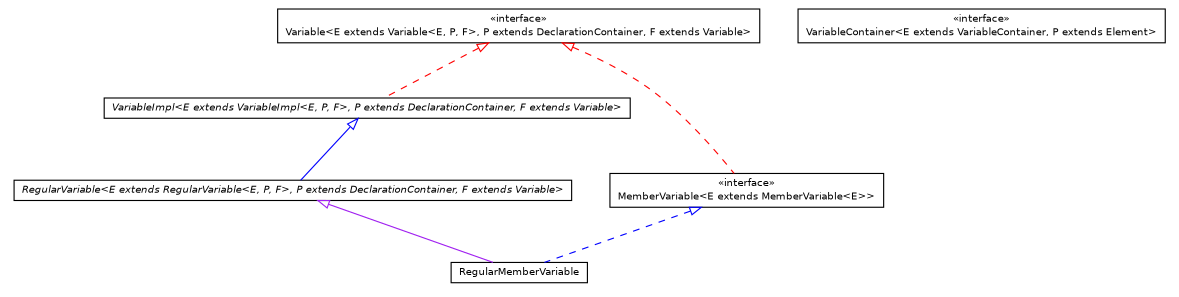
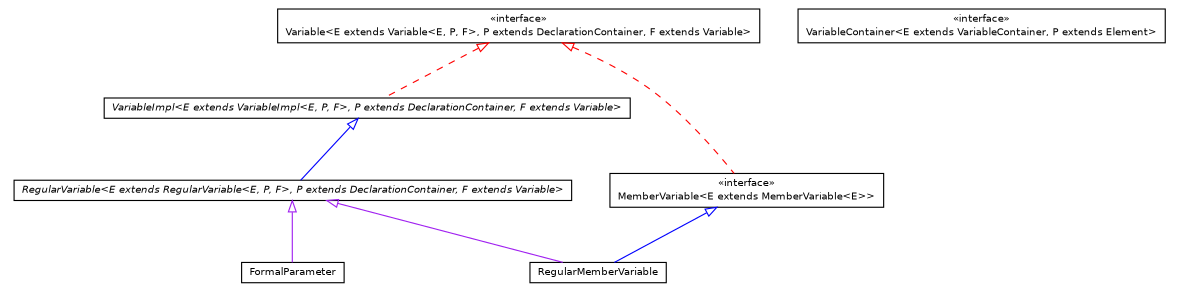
(617, 237) -> (661, 238)
none -> (292, 273)
